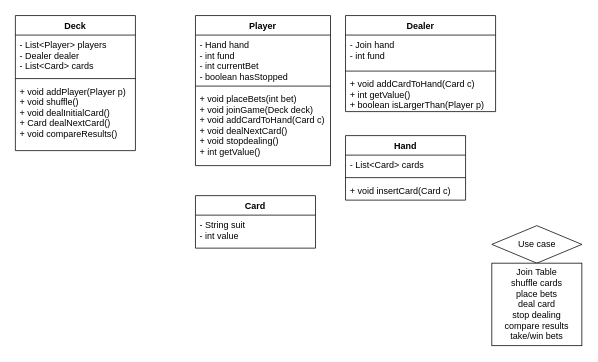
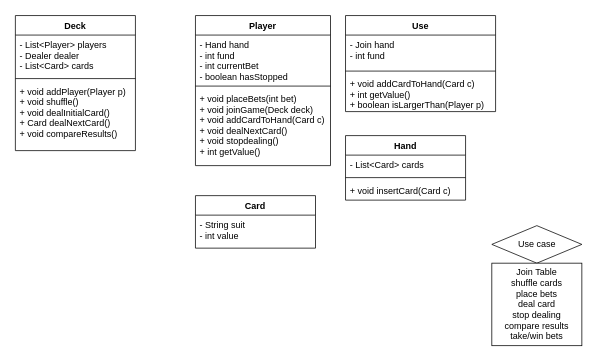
(420, 26) -> (420, 26)
